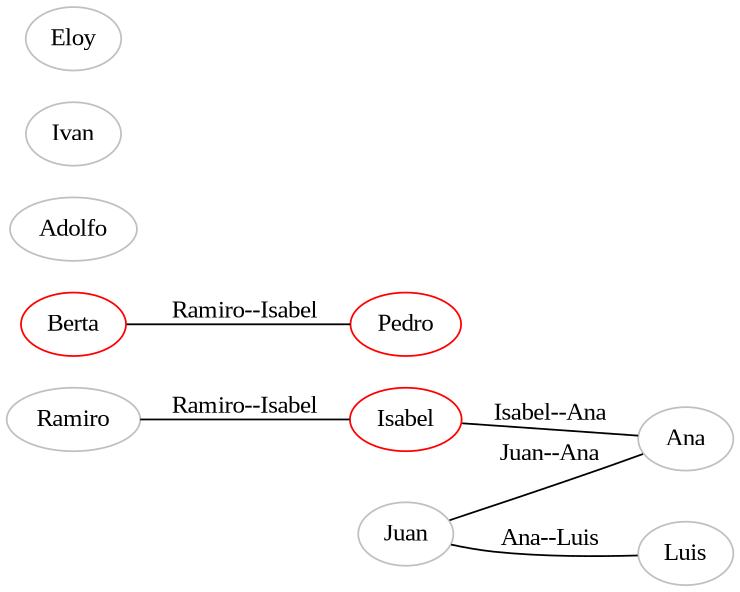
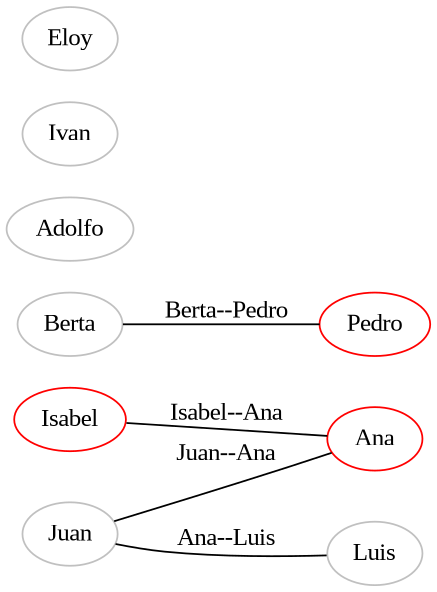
(245, 311) -> (226, 311)
(73, 324) -> (70, 324)
(73, 419) -> none
(686, 439) -> (375, 439)
